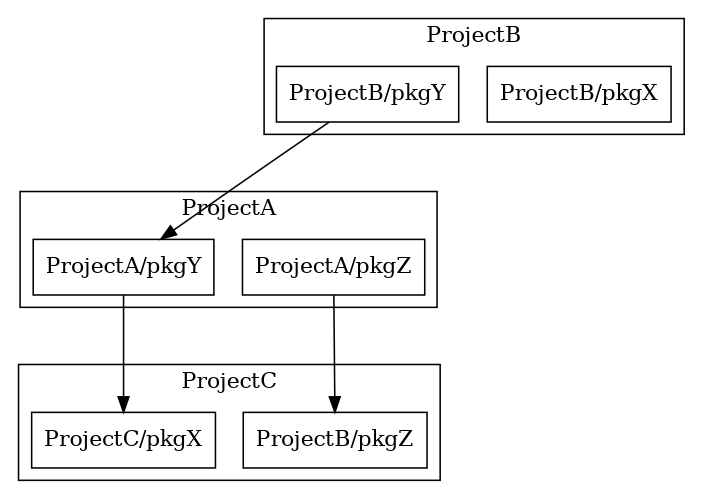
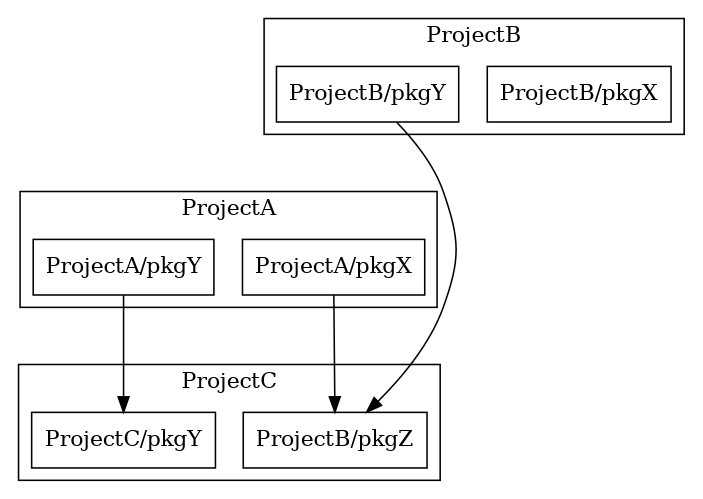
(251, 176) -> (455, 265)
(334, 267) -> (334, 267)
(124, 440) -> (124, 440)
